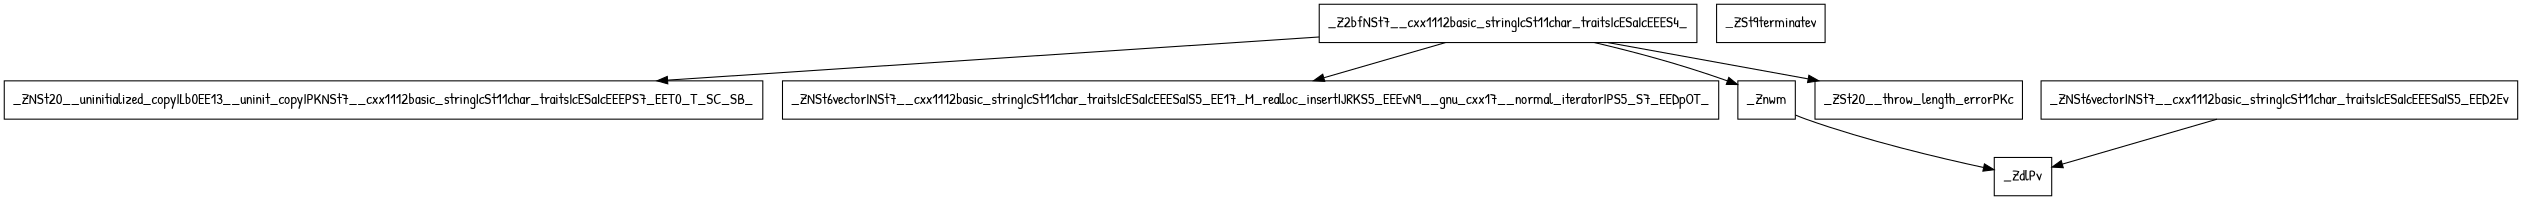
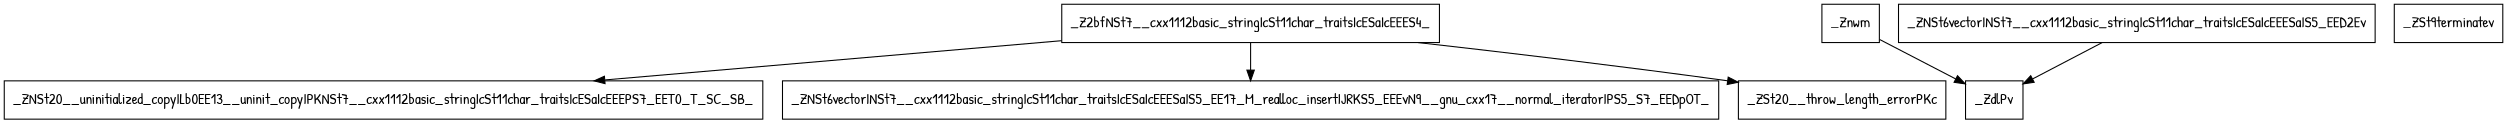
(1661, 60) -> none
